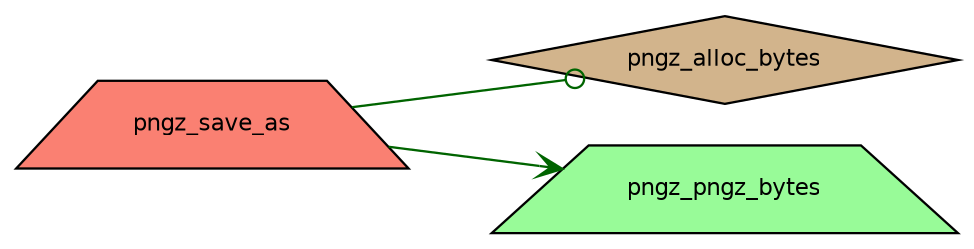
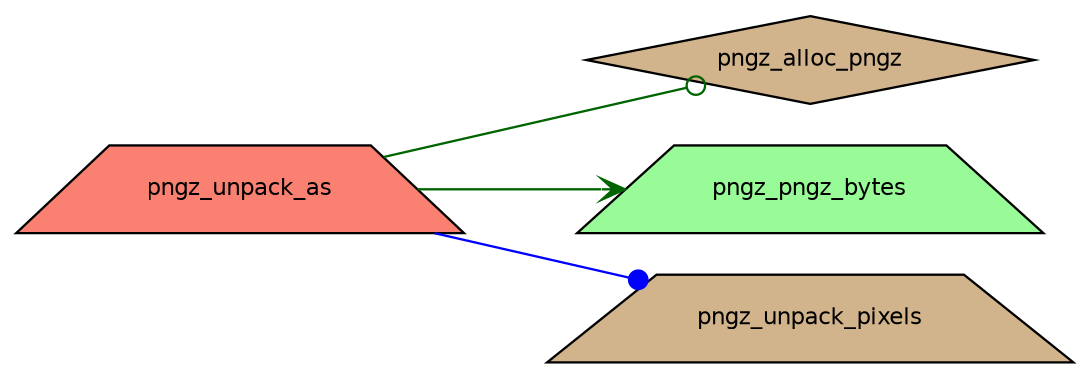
(725, 60) -> (810, 60)
(212, 125) -> (240, 189)
none -> (810, 319)
